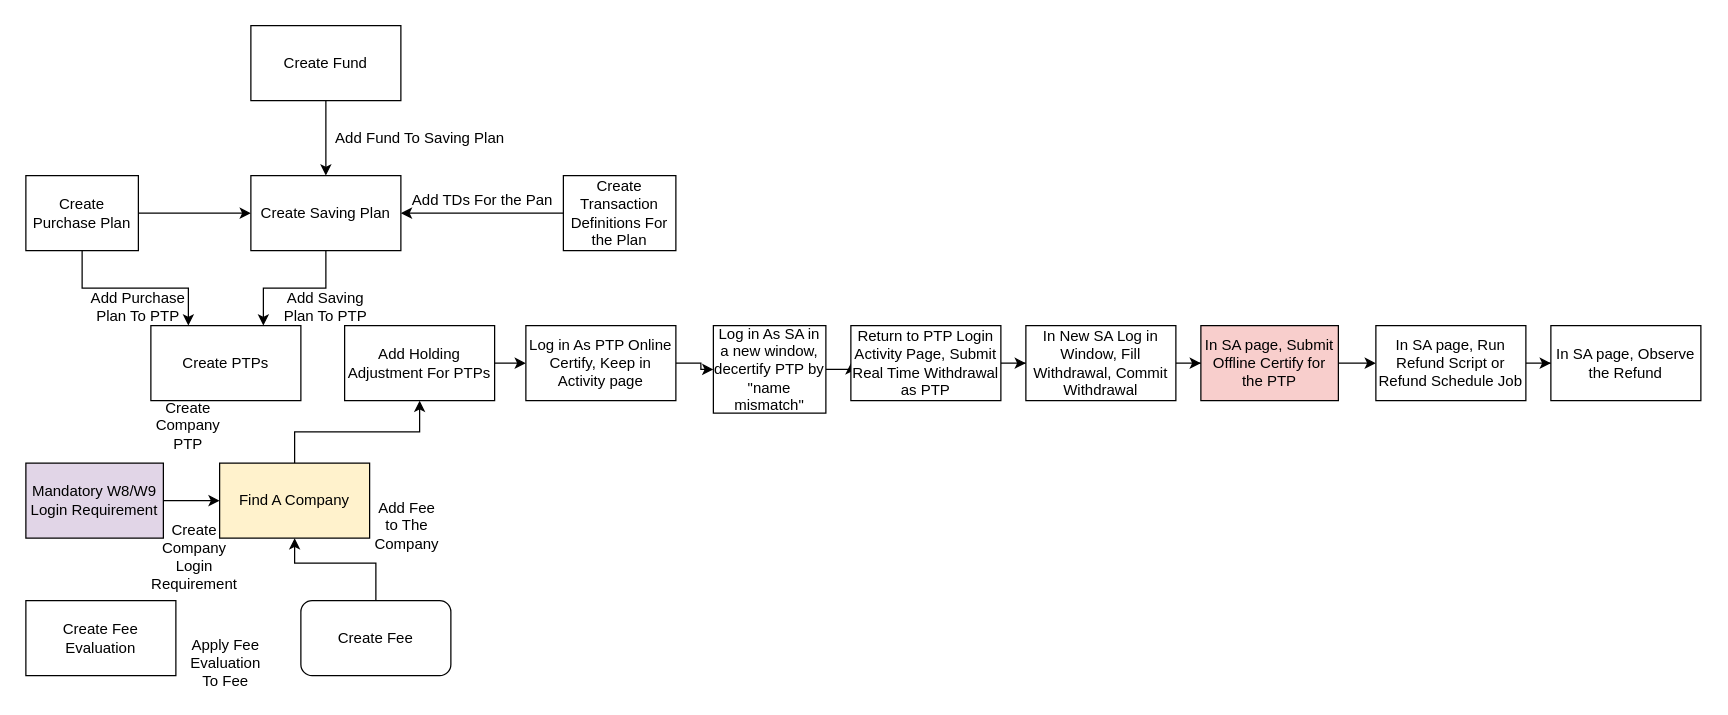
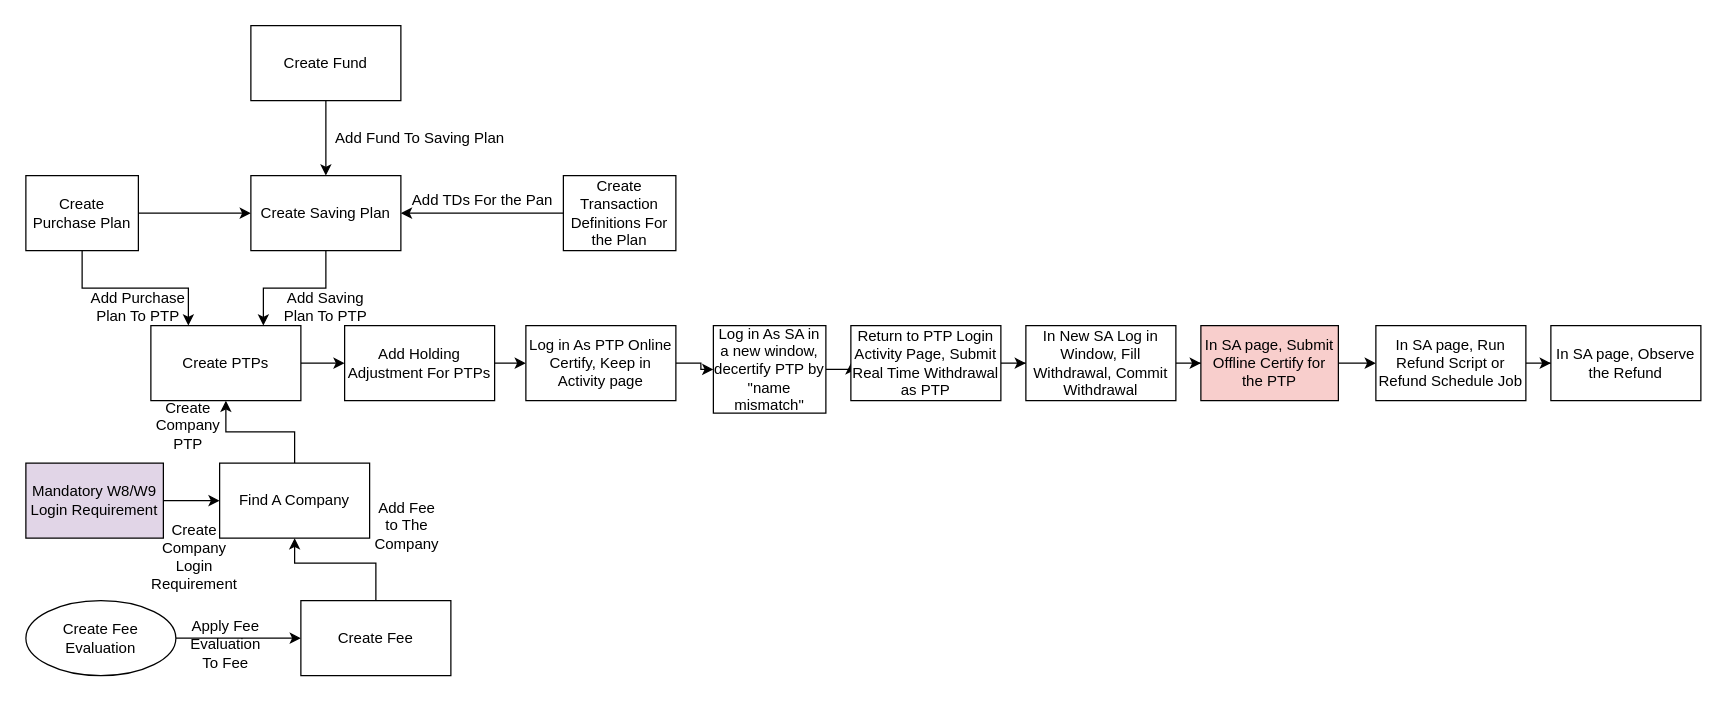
none -> (325, 363)
(367, 432) -> (250, 432)
(294, 501) -> (294, 501)
(101, 638) -> (101, 638)
none -> (234, 638)
(376, 638) -> (376, 638)
(226, 663) -> (226, 644)
